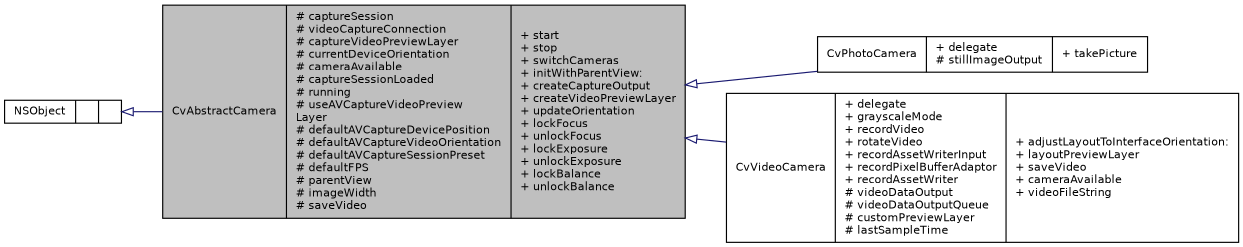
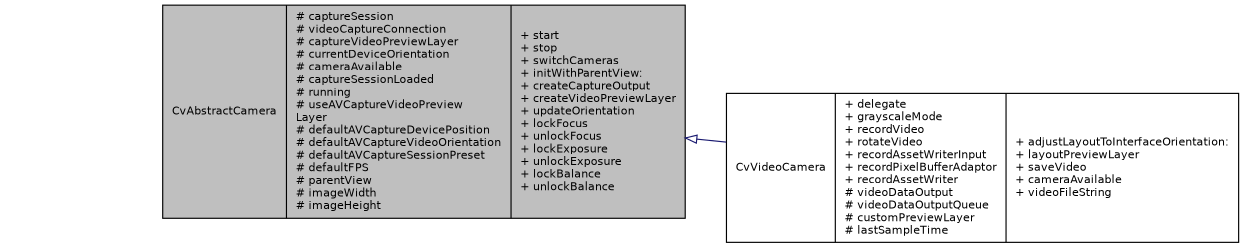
(983, 54) -> none
(63, 112) -> none
(332, 206) -> (339, 206)
